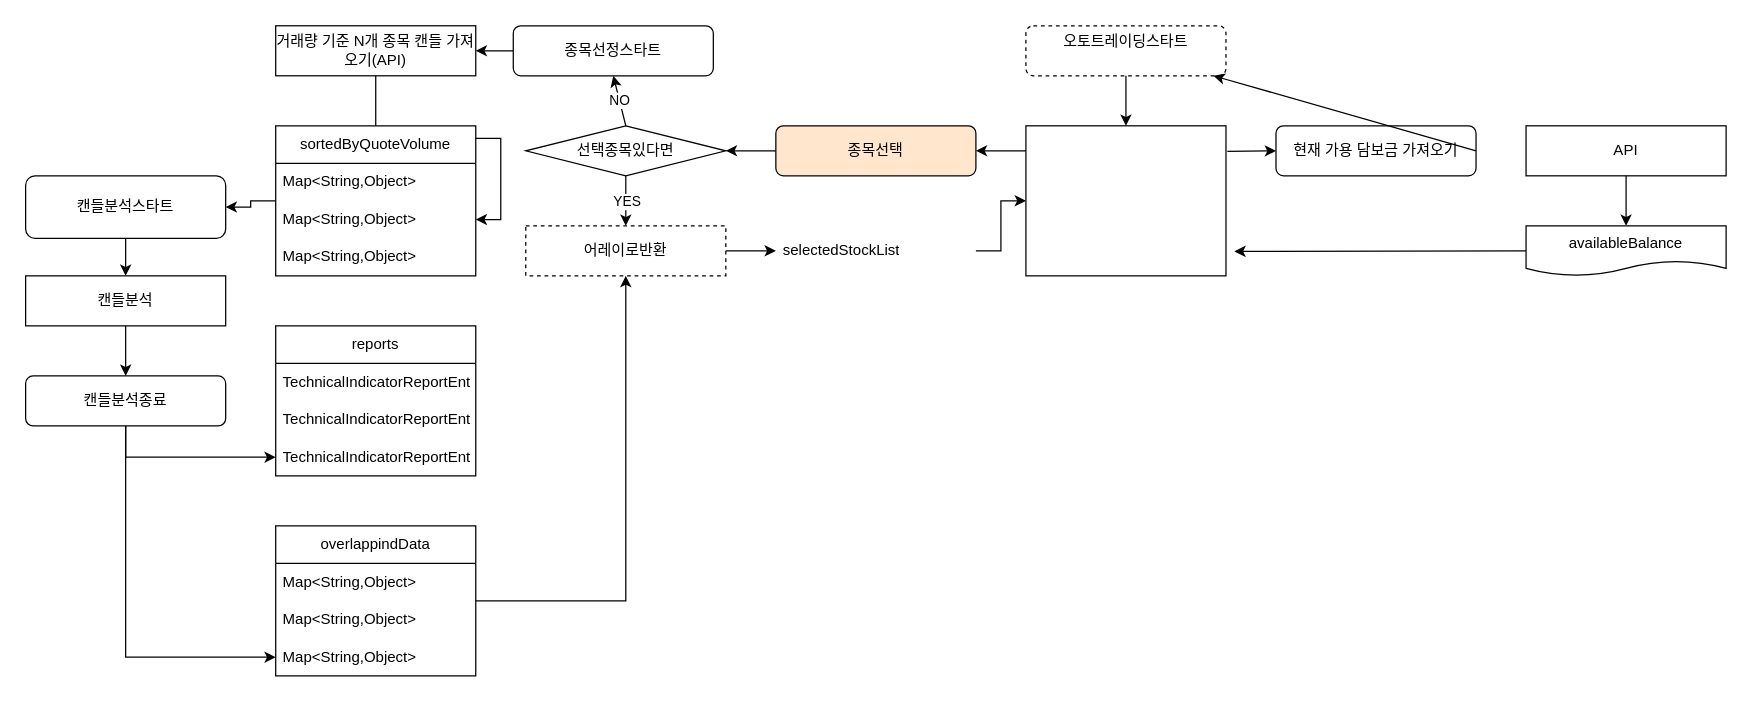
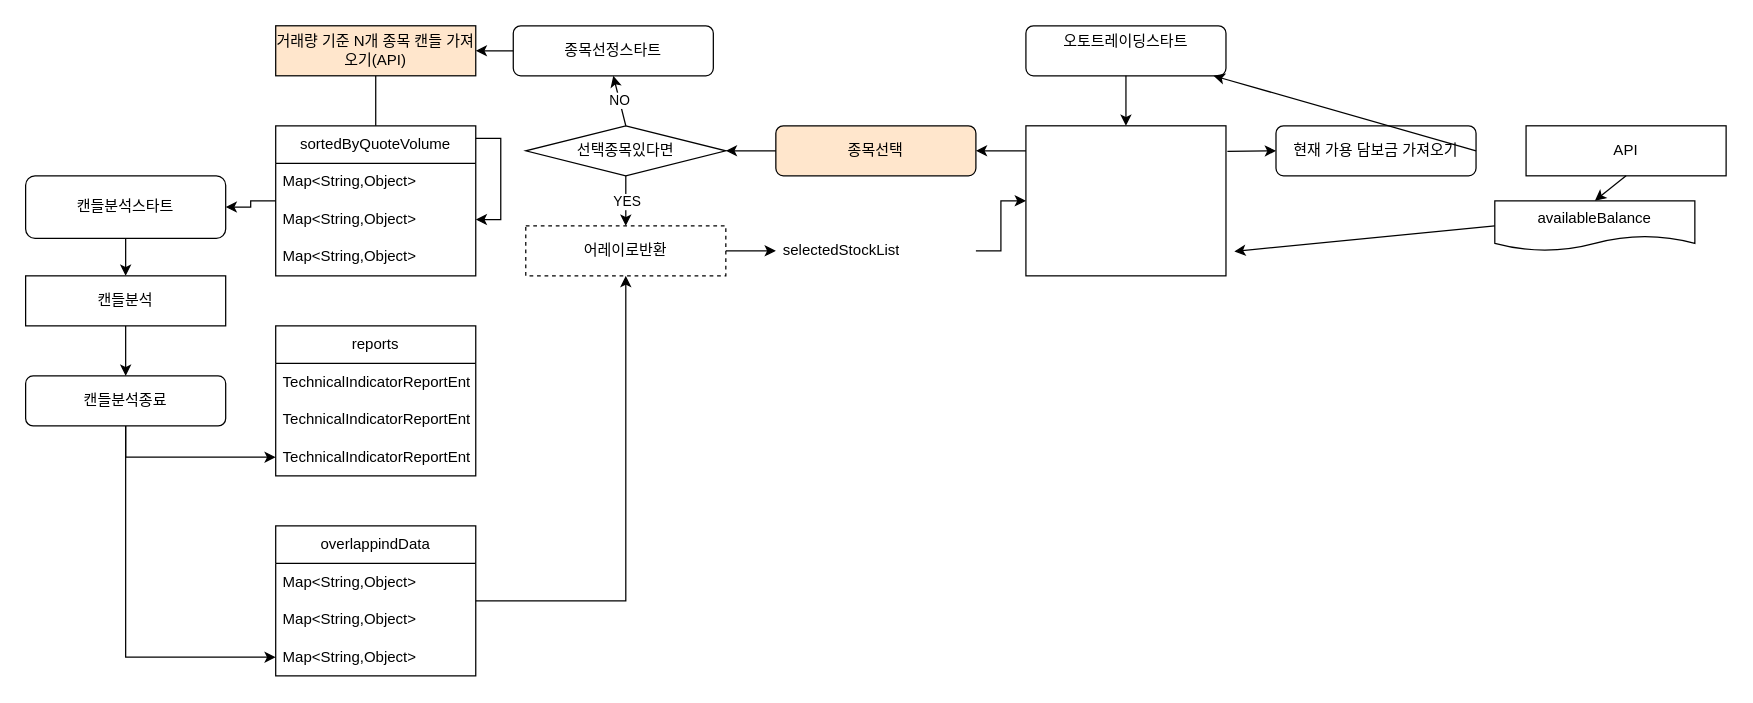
(376, 51) -> (376, 51)
(1126, 51) -> (1126, 51)
(1626, 251) -> (1594, 226)
